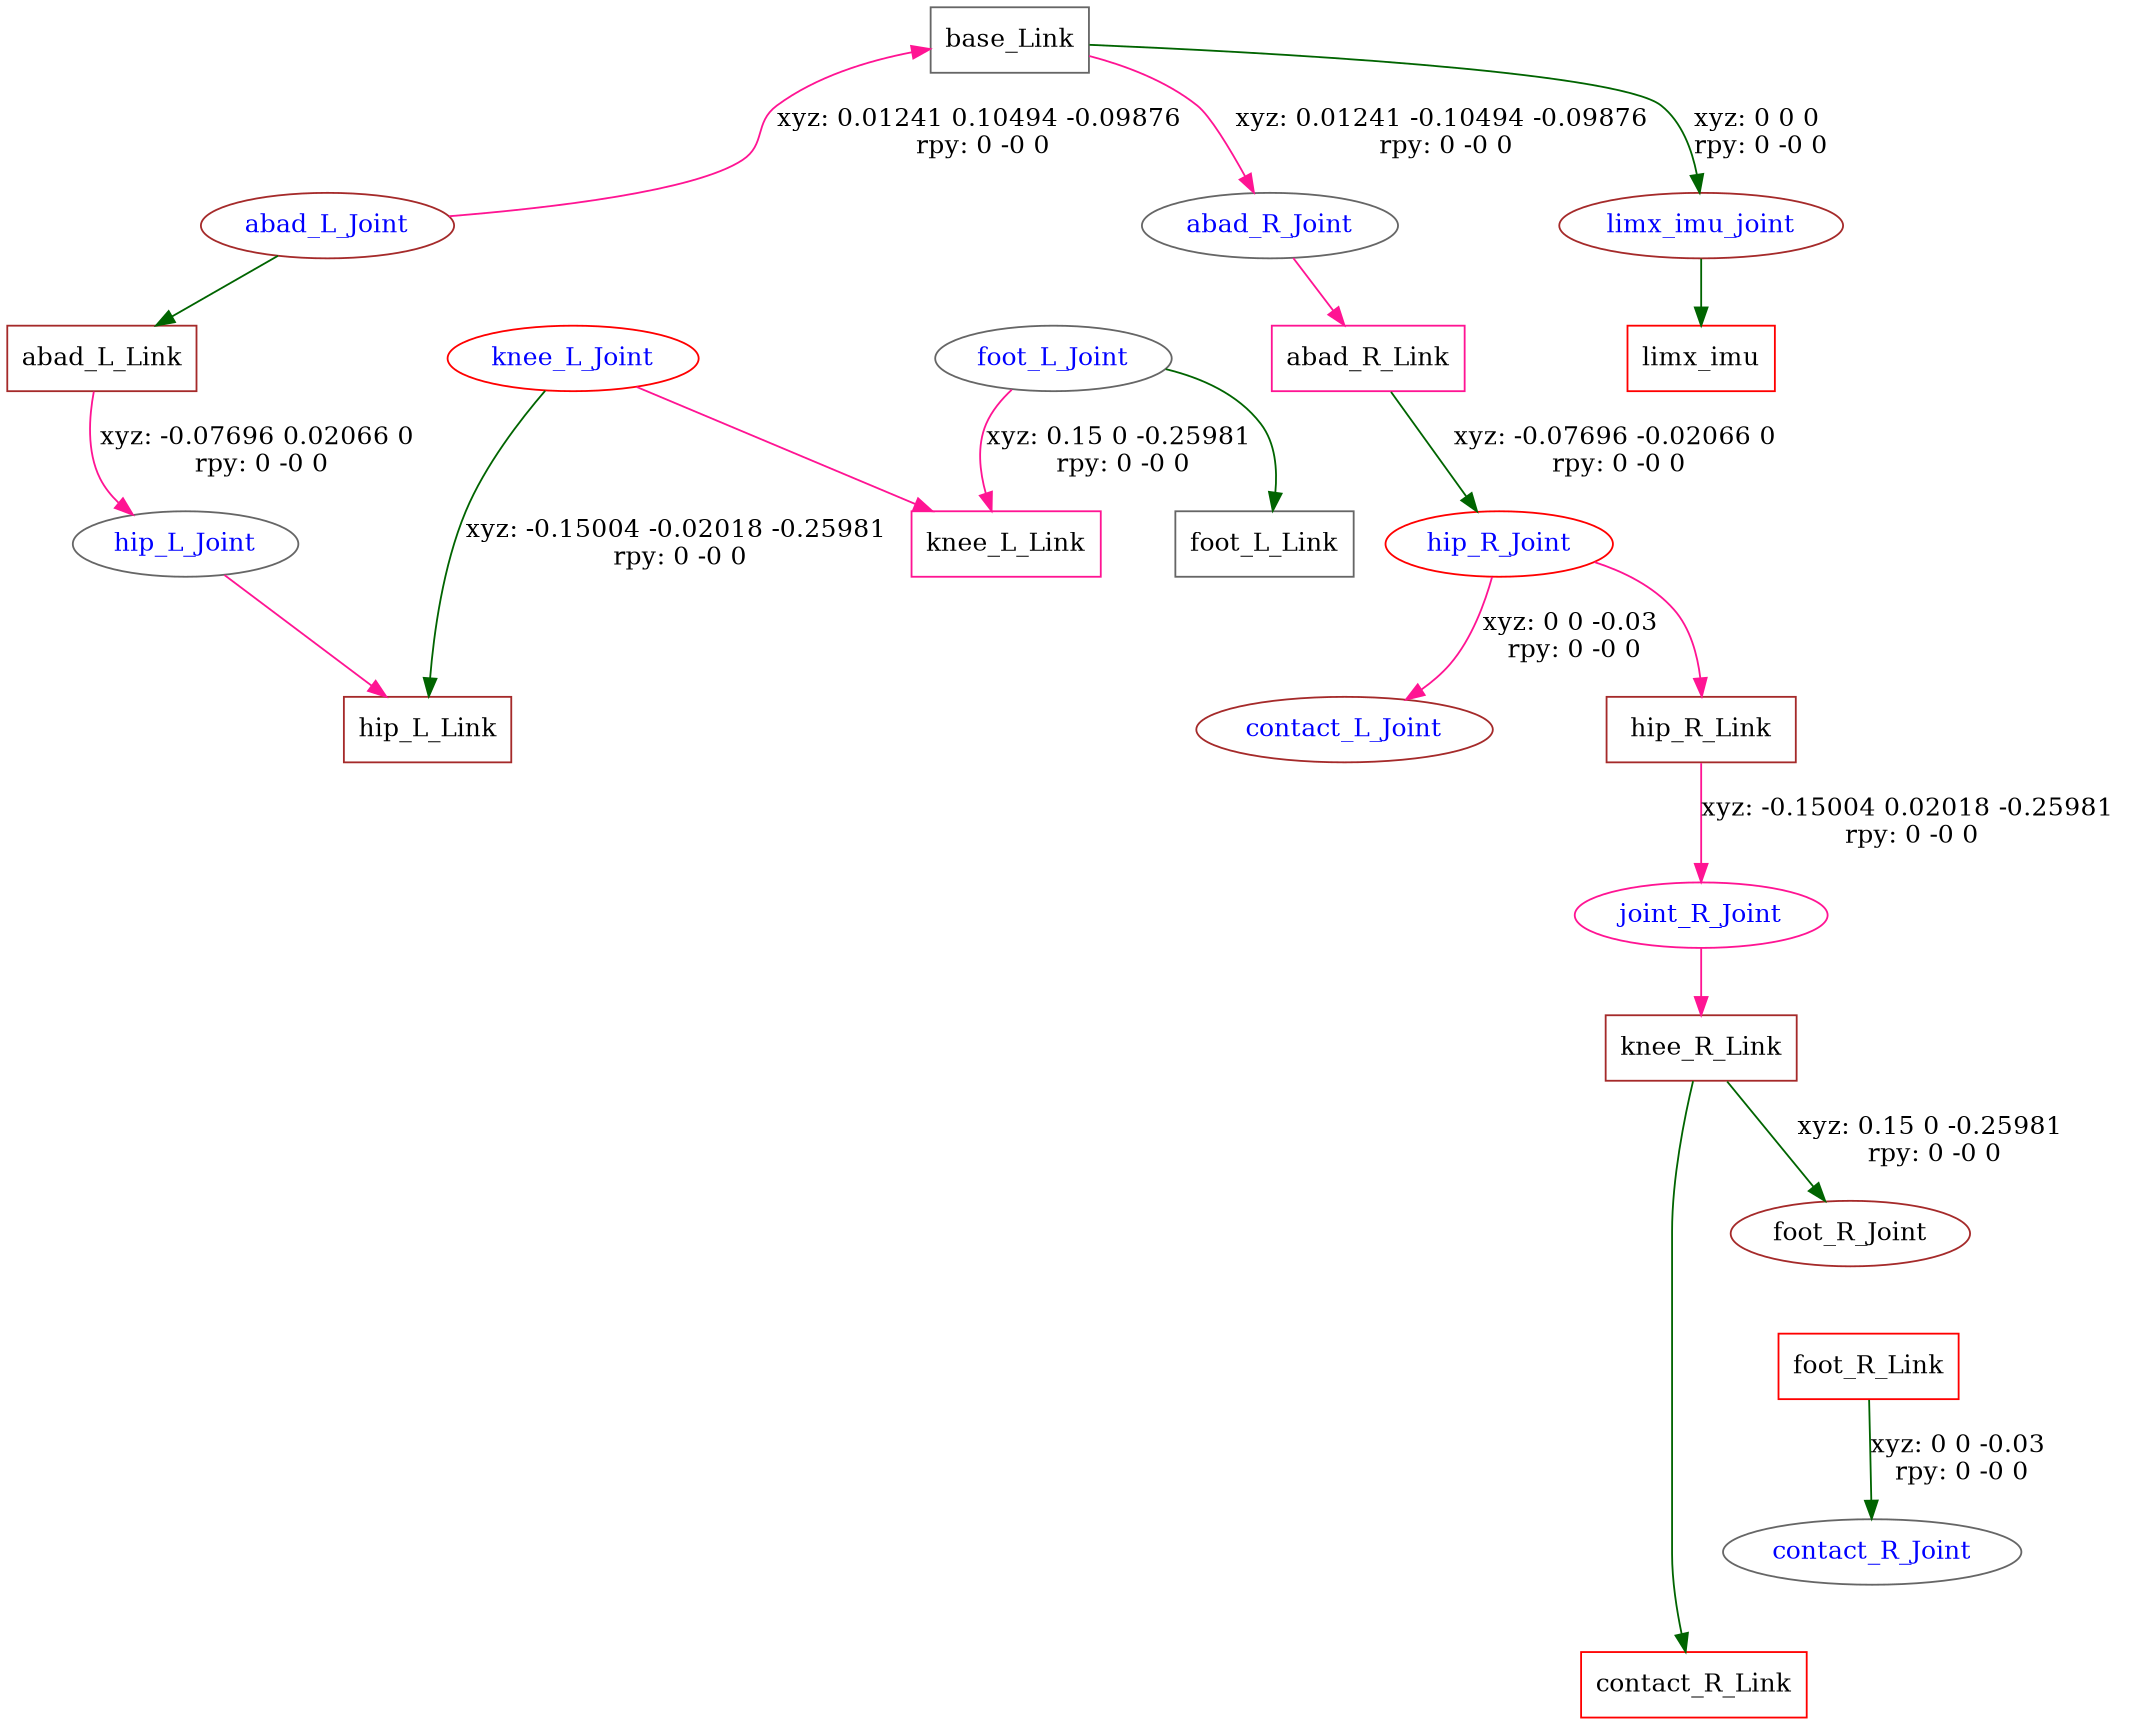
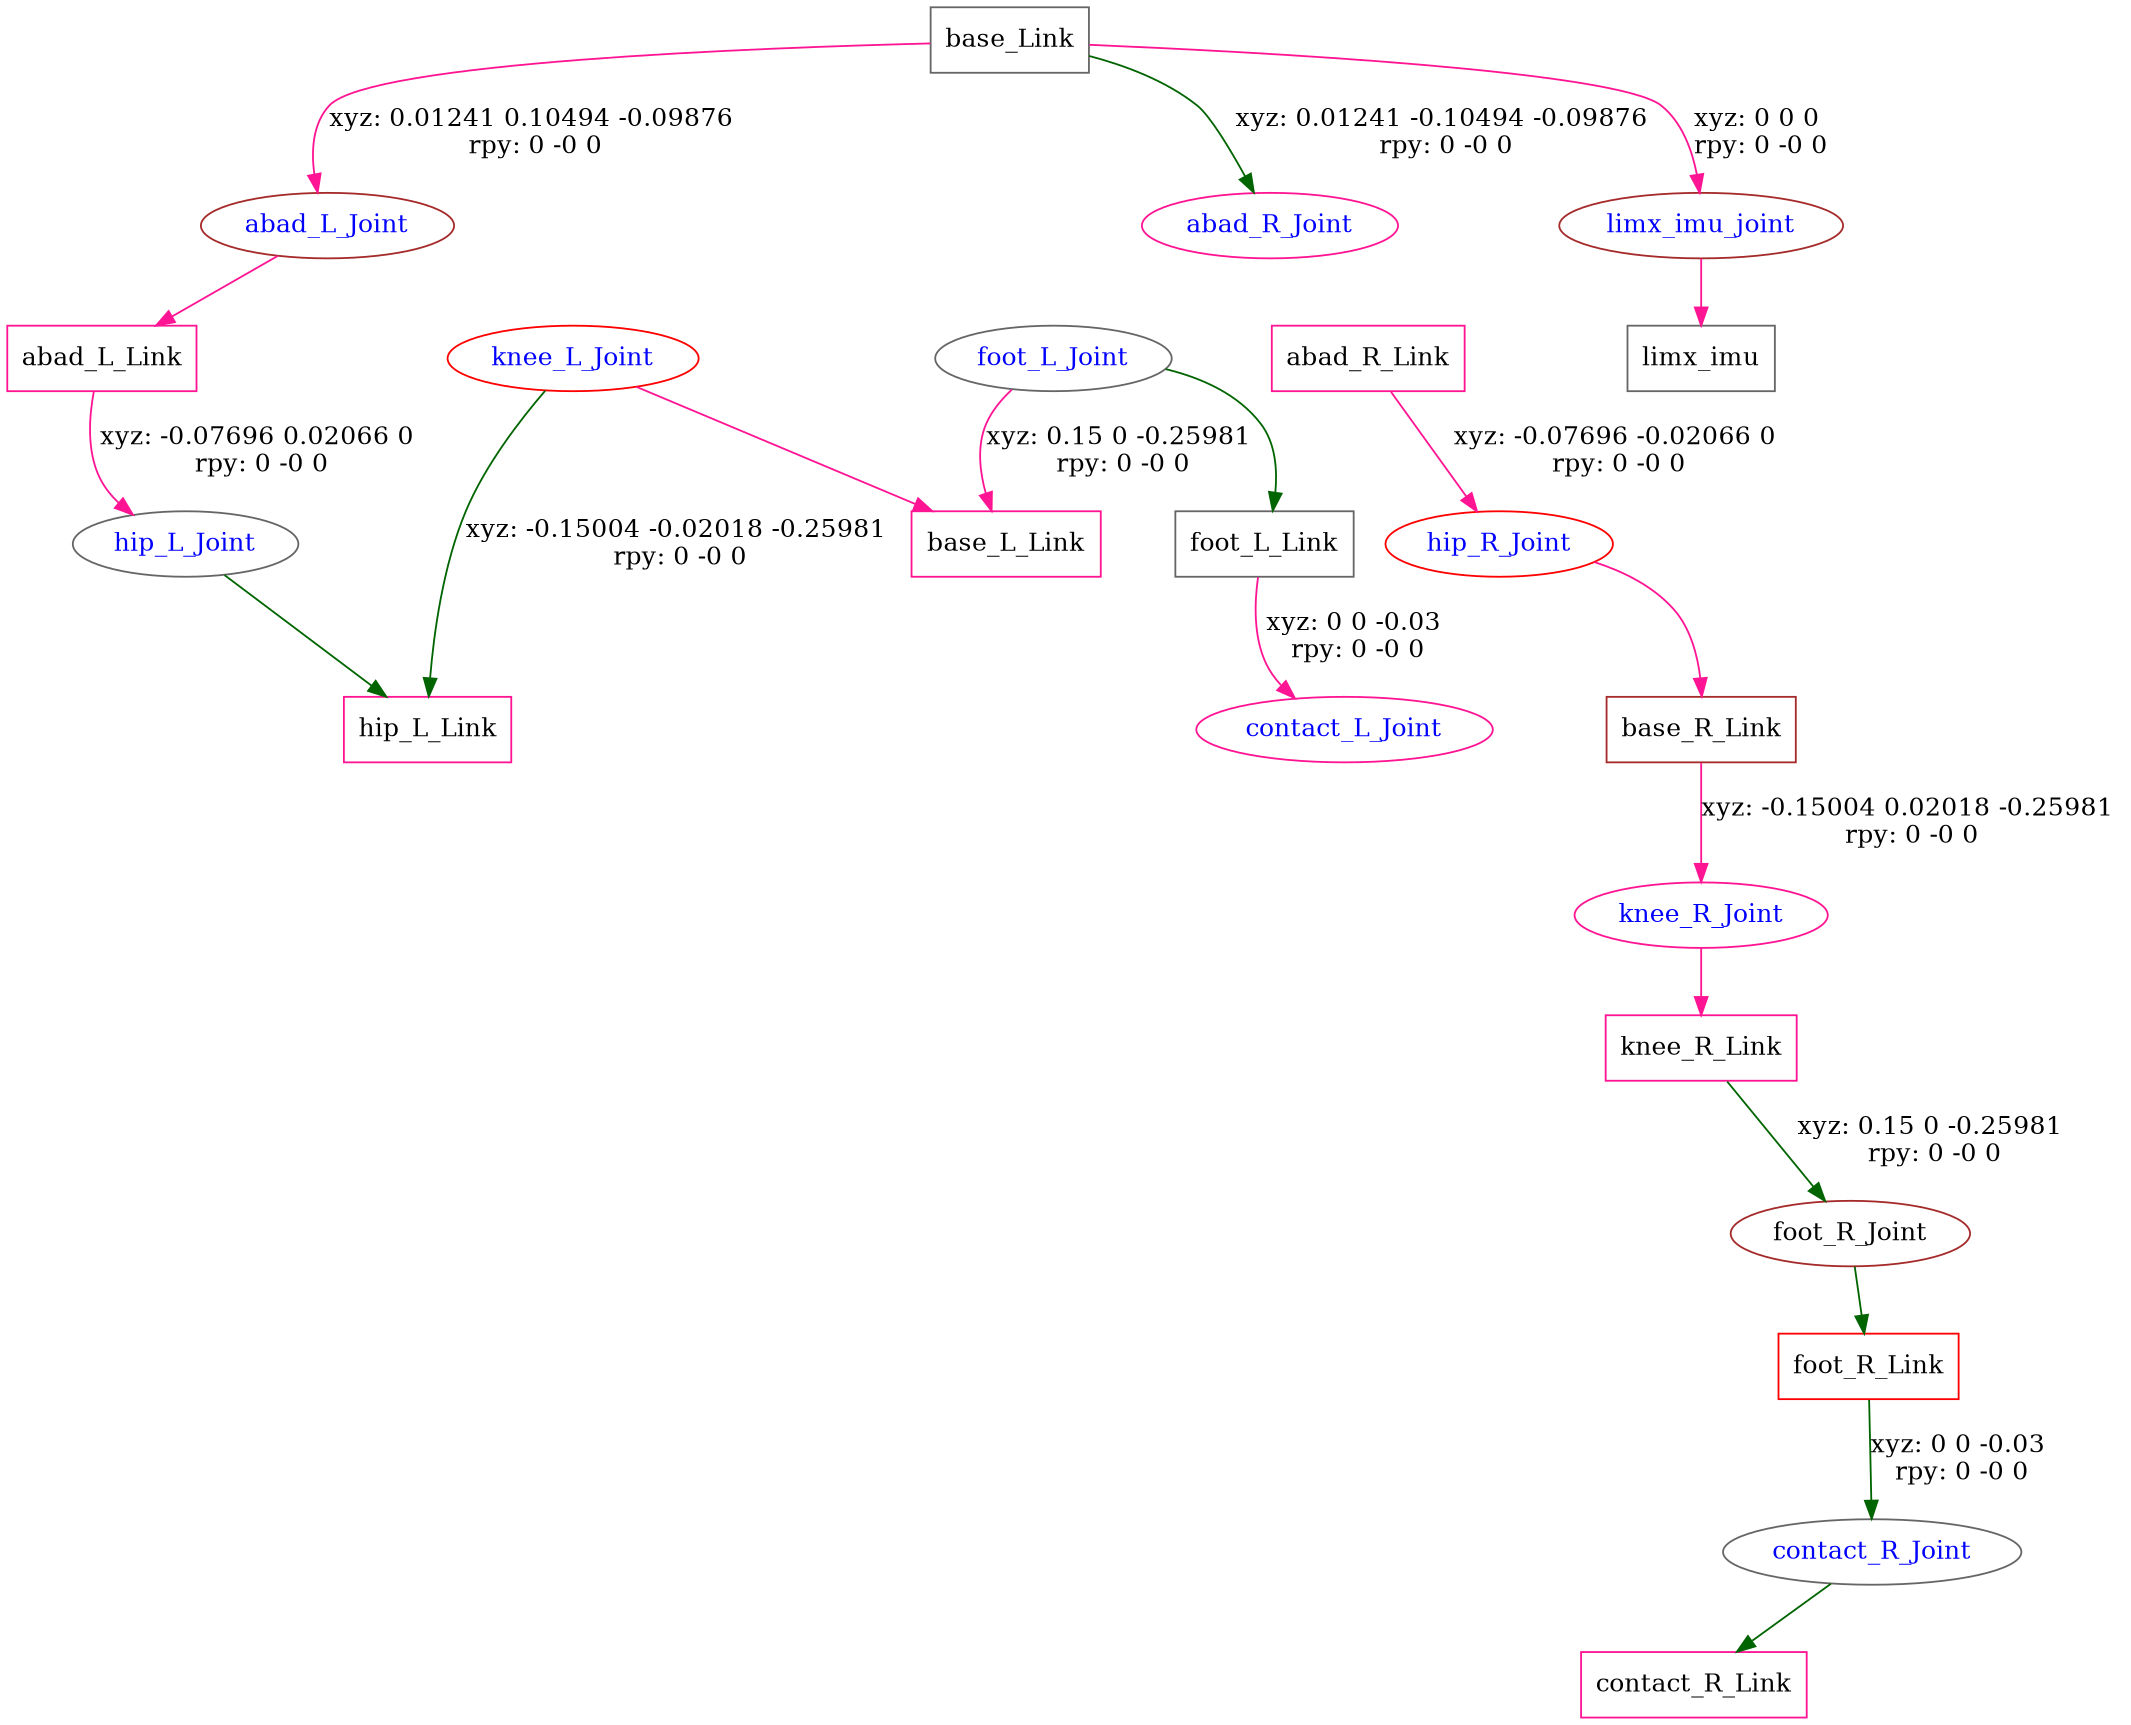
(1417, 64) -> (1417, 64)
(1184, 96) -> (1184, 96)
(702, 177) -> (591, 59)
(1270, 226) -> (1270, 226)
(1701, 283) -> (1701, 283)
(1313, 284) -> none
(225, 286) -> (225, 286)
(102, 358) -> (102, 358)
(1701, 358) -> (1701, 358)
(1429, 444) -> (1429, 444)
(1006, 544) -> (1006, 544)
(298, 630) -> (298, 630)
(1467, 640) -> (1258, 634)
(428, 730) -> (428, 730)
(1345, 730) -> (1345, 730)
(1701, 730) -> (1701, 730)
(1701, 915) -> (1701, 915)
(1701, 1048) -> (1701, 1048)
none -> (1858, 1291)
(1672, 1357) -> (1792, 1612)
(1694, 1685) -> (1694, 1685)
